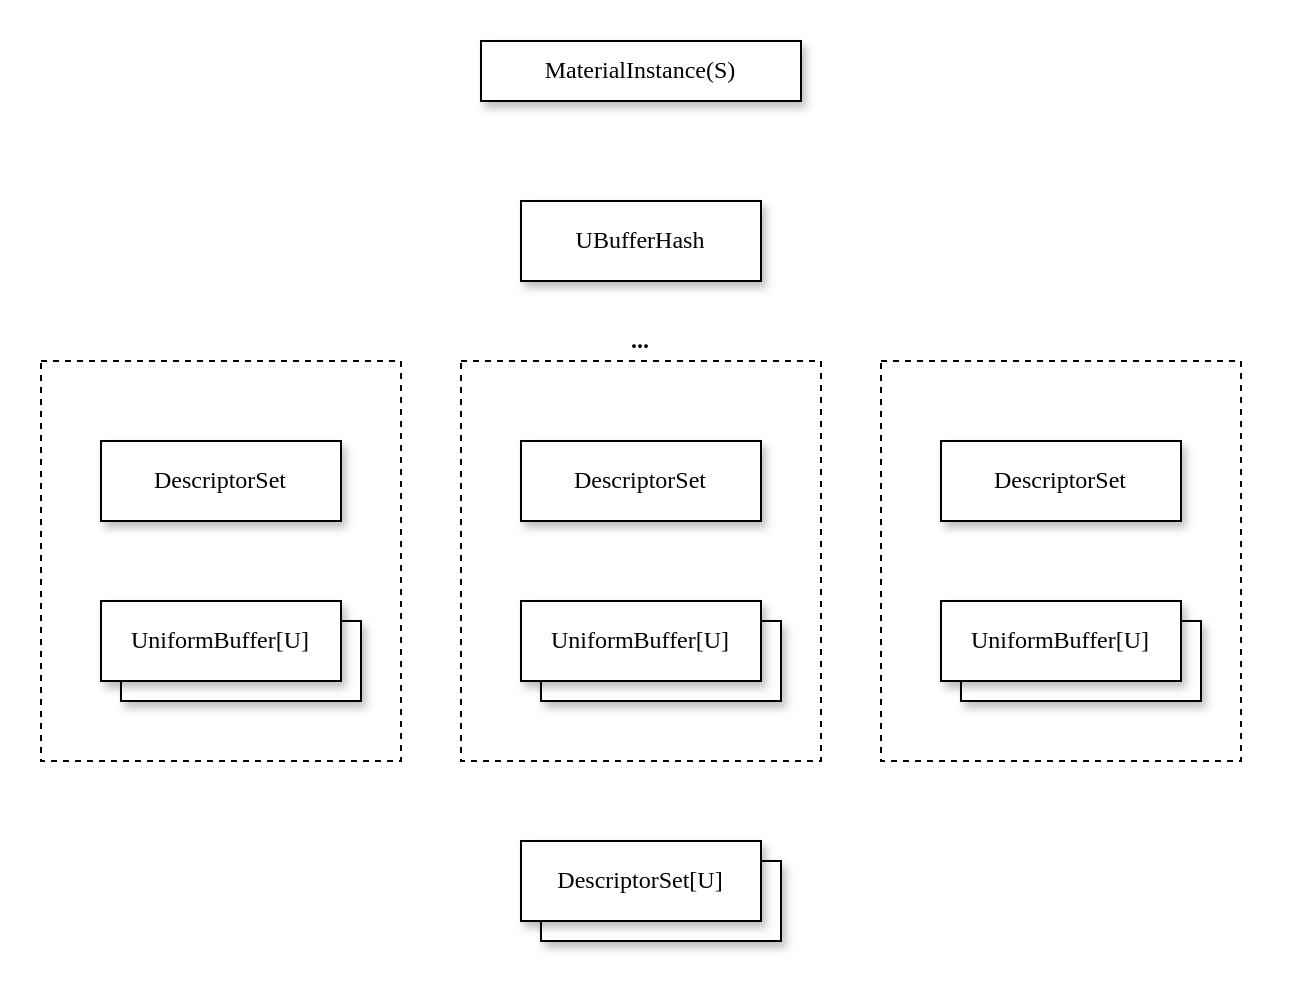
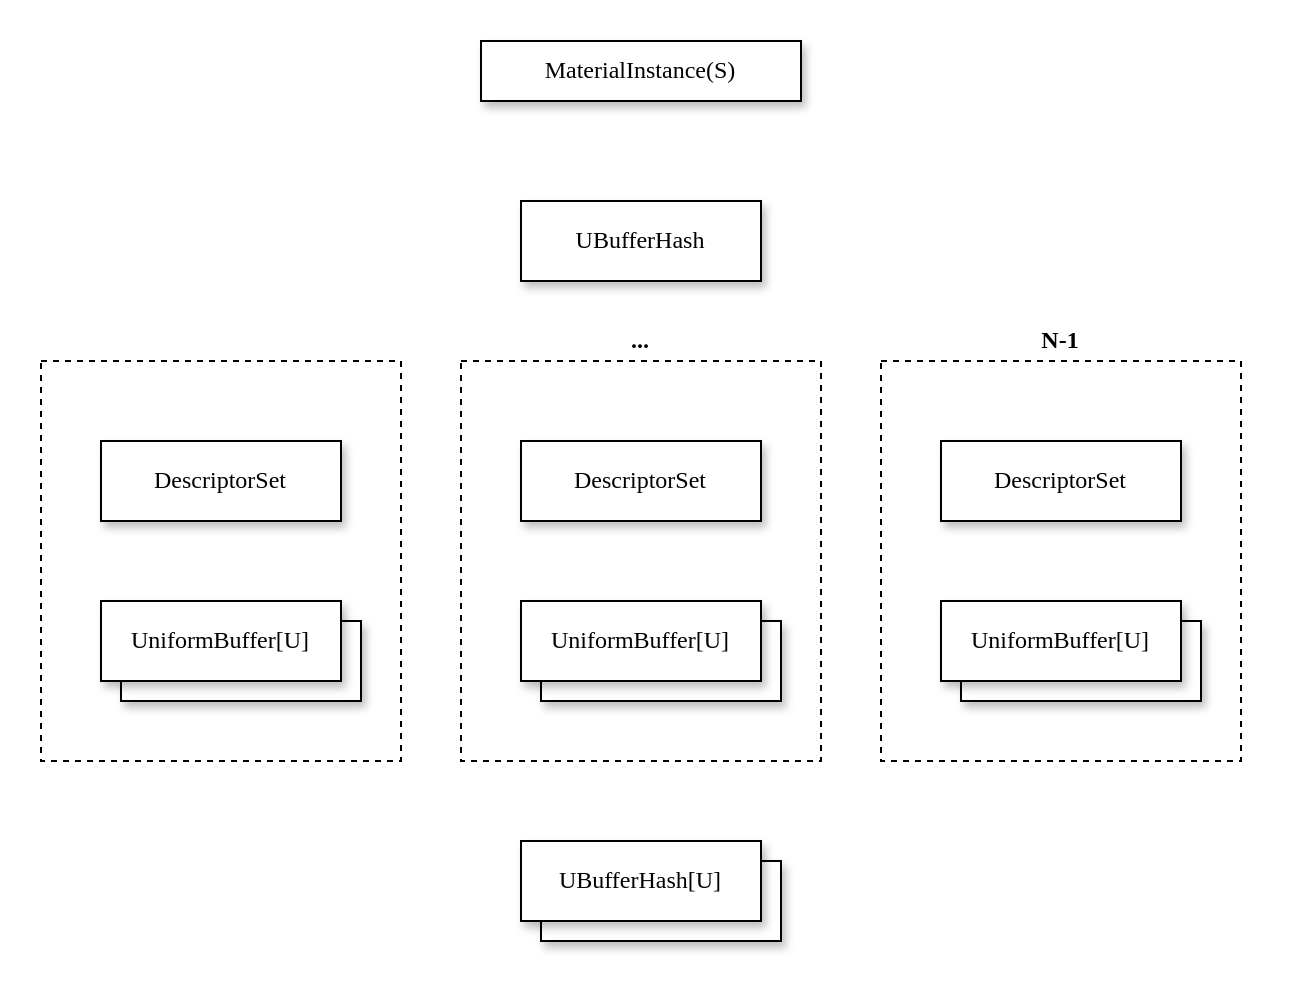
none -> (1061, 341)
(641, 881) -> (641, 881)
